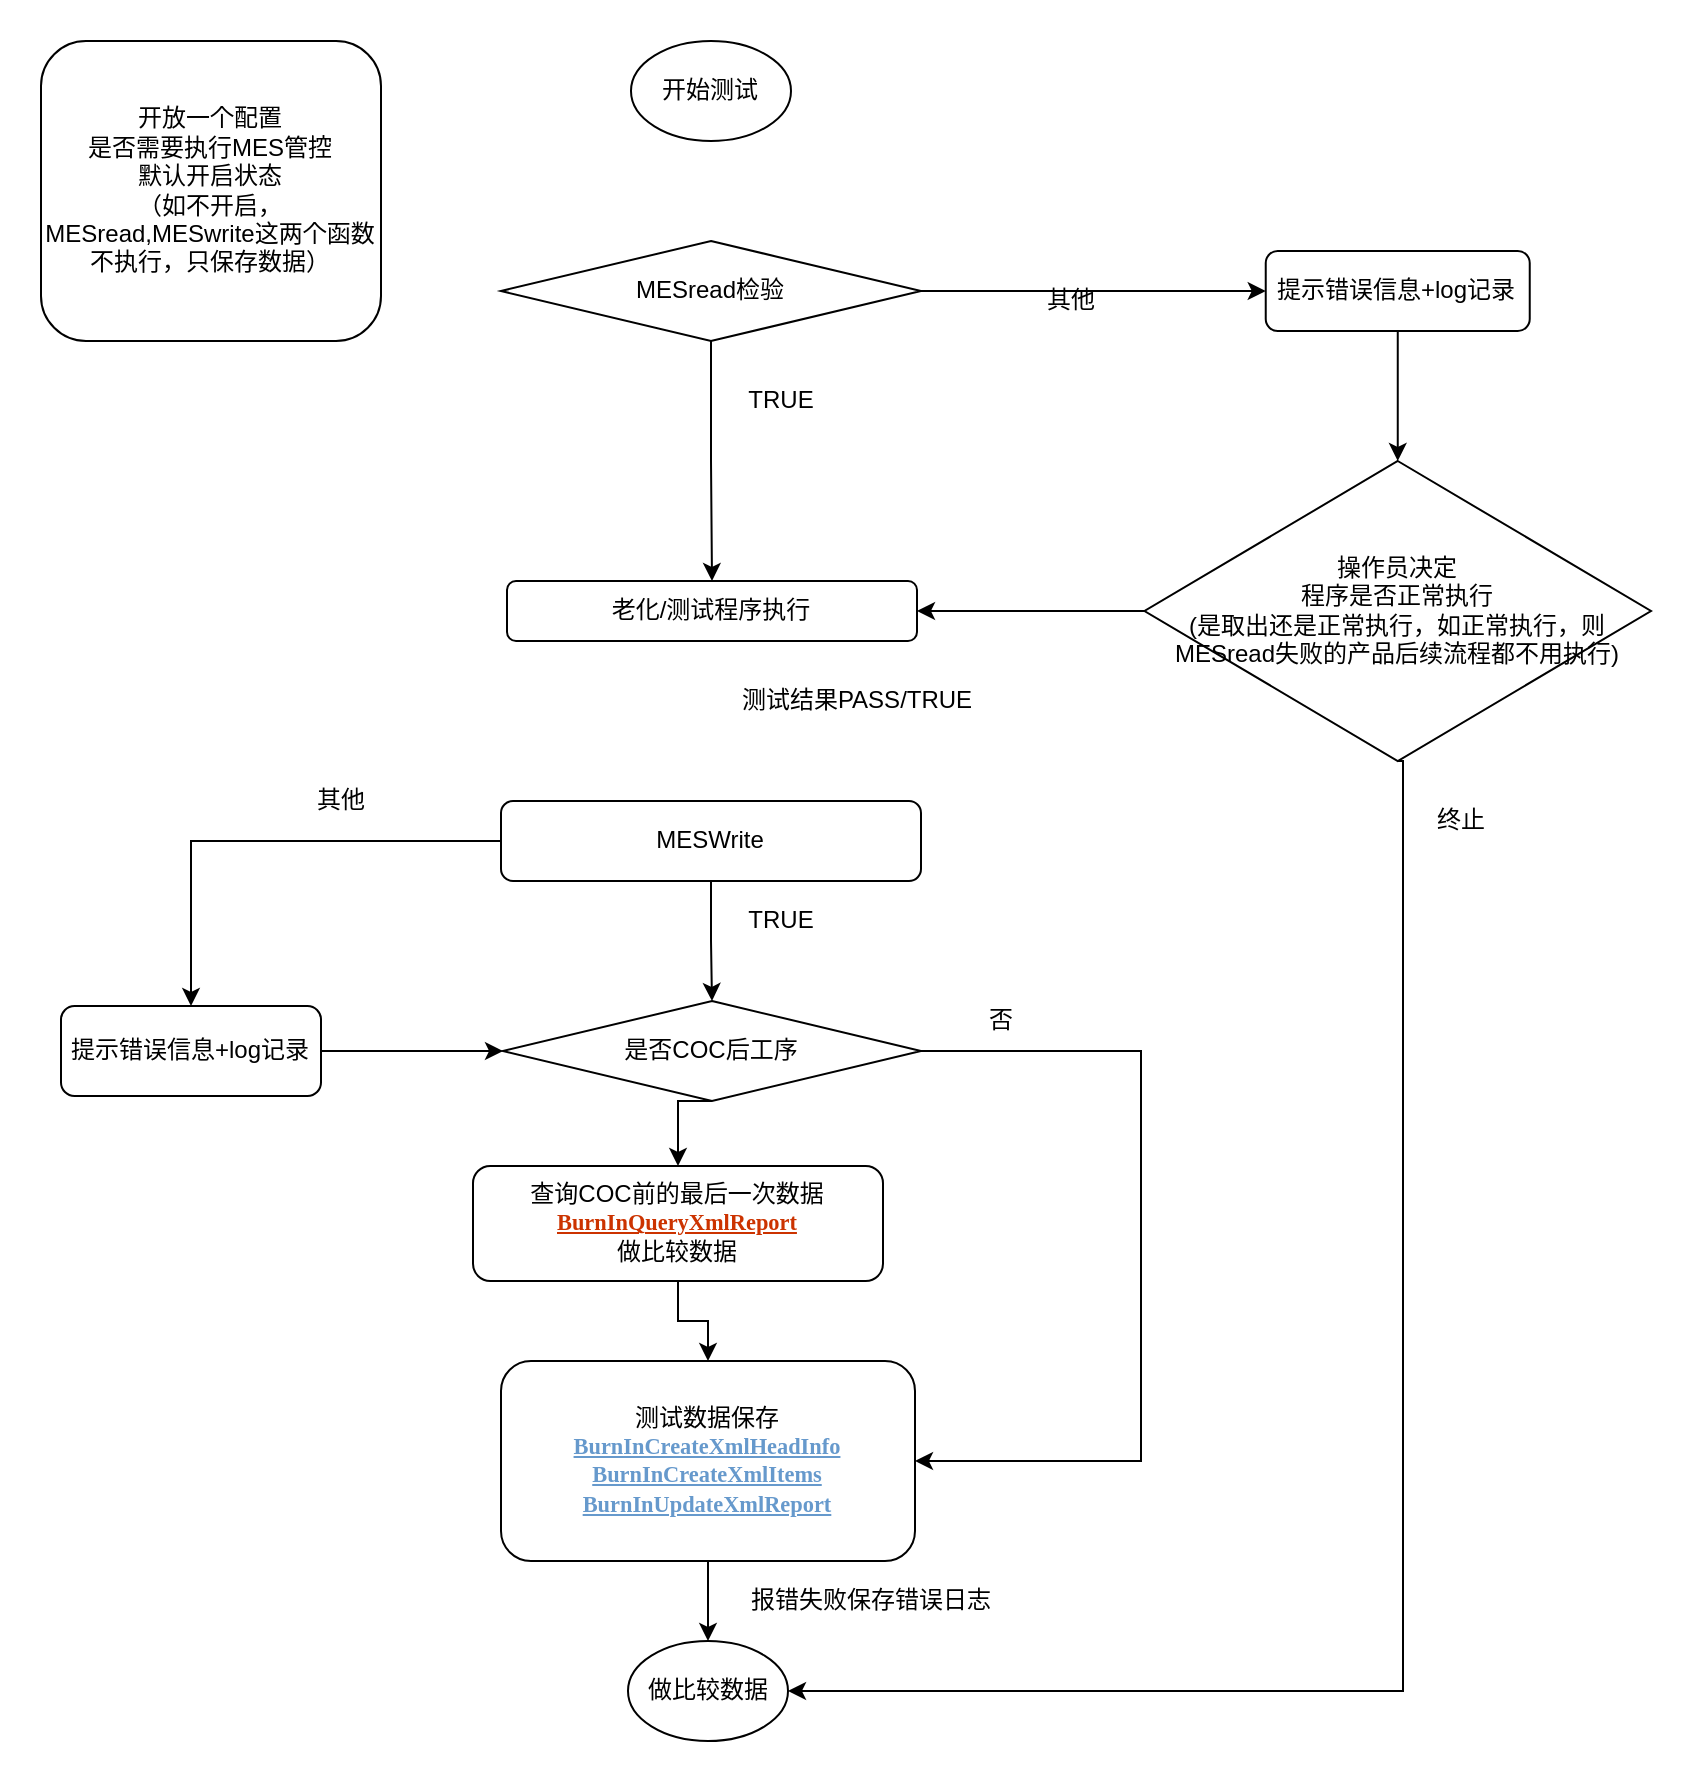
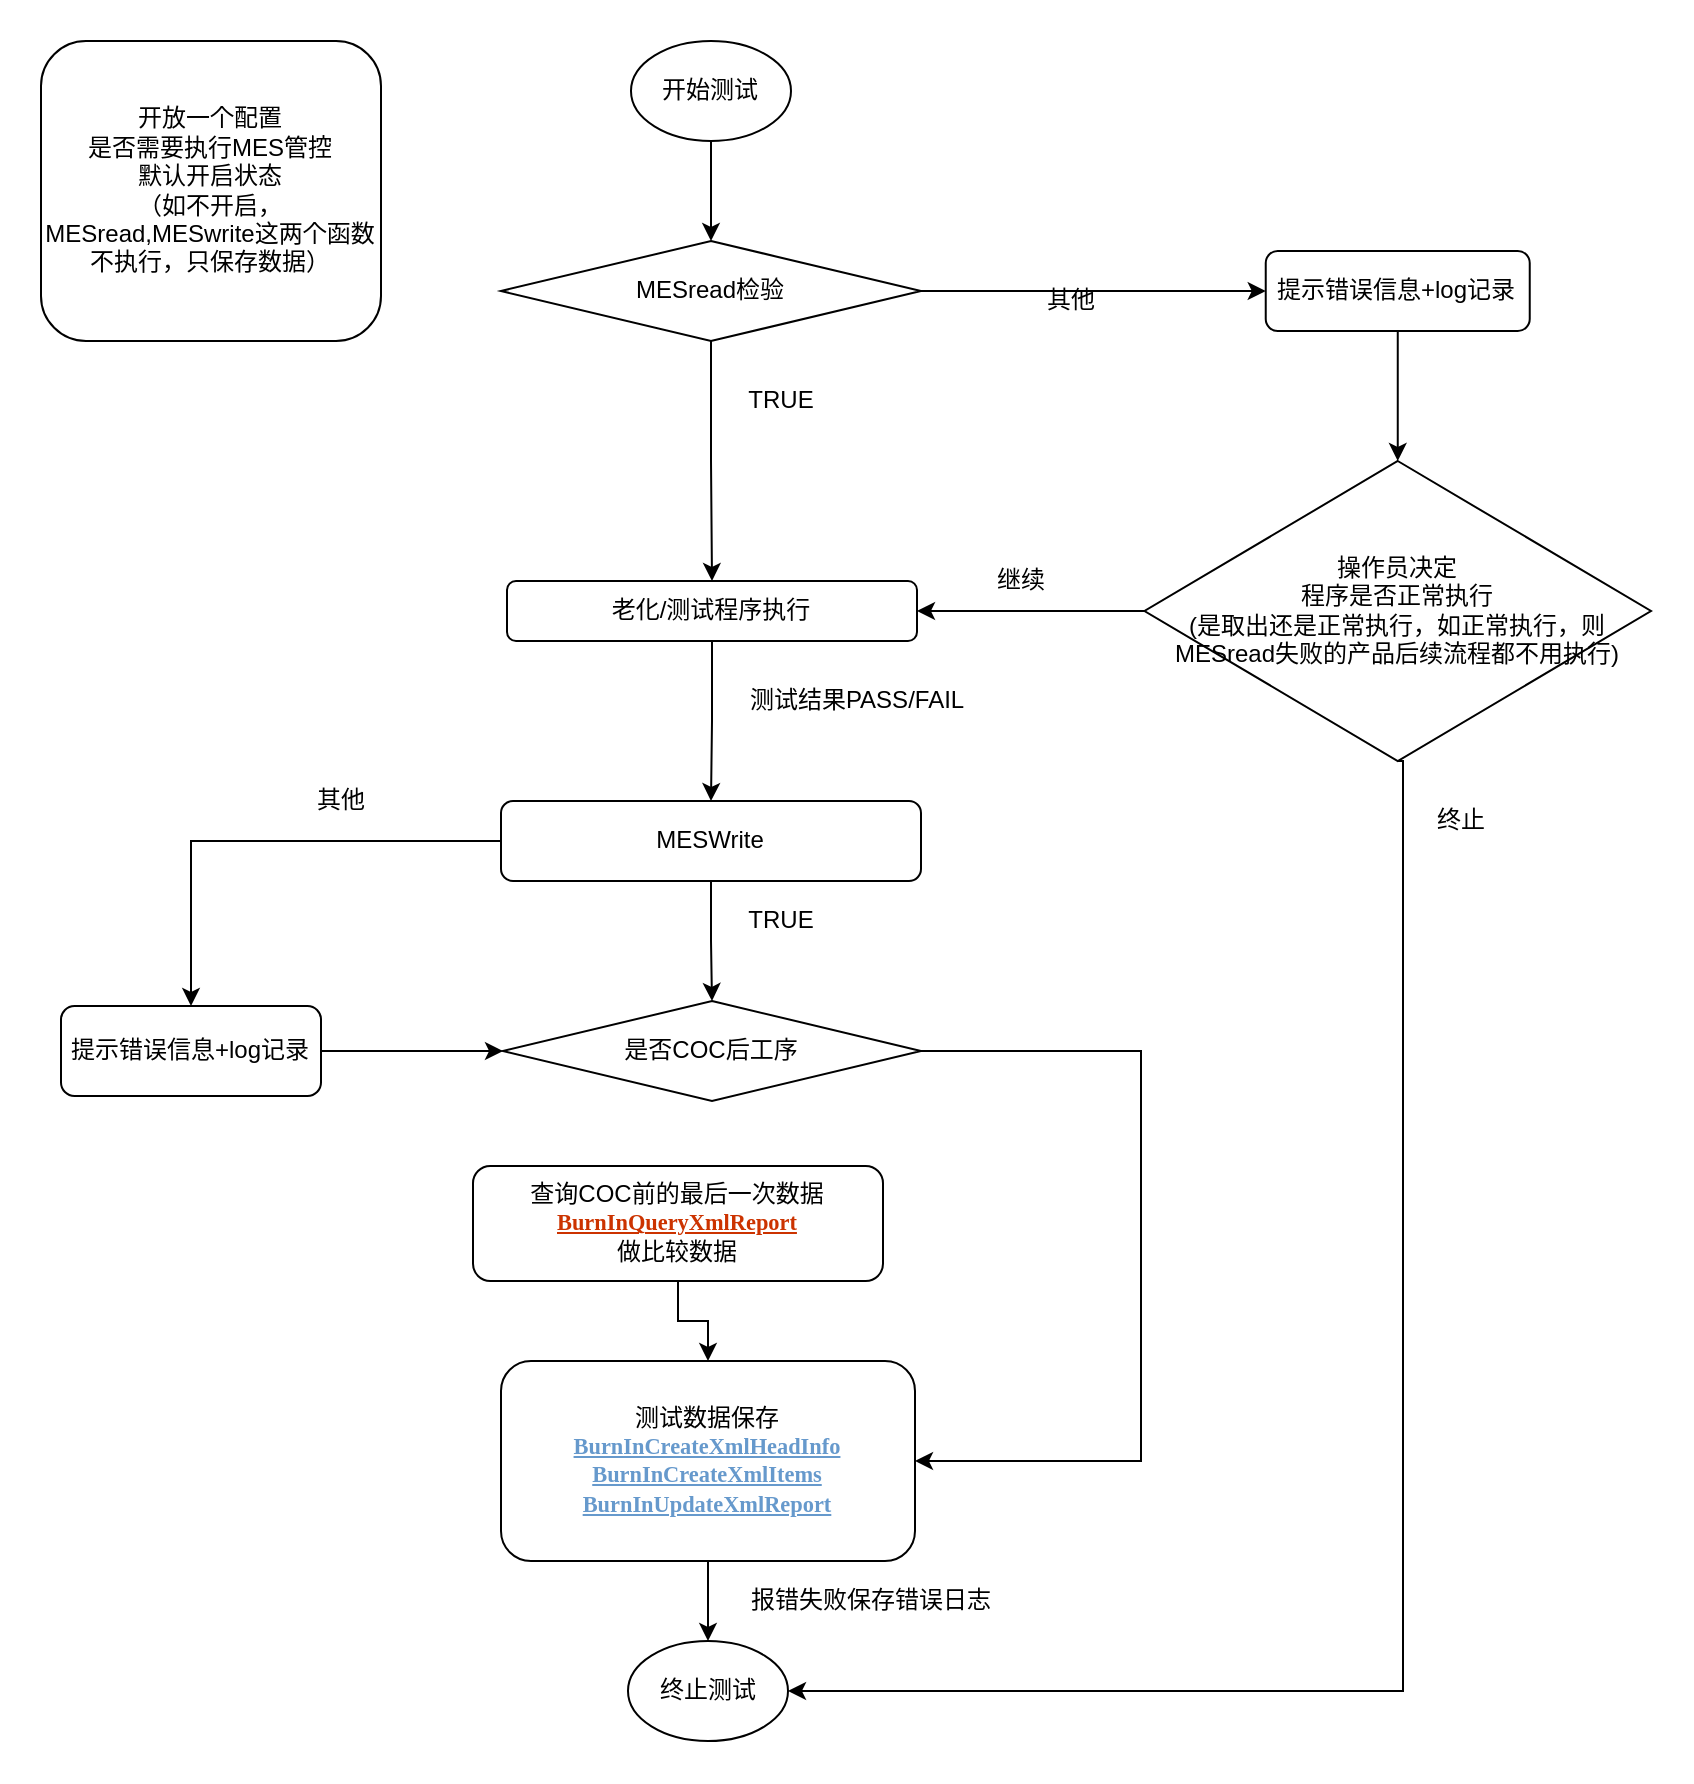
none -> (711, 184)
none -> (1021, 581)
(858, 701) -> (858, 701)
none -> (712, 714)
(1001, 1021) -> none
(678, 1110) -> none
(709, 1691) -> (709, 1691)
